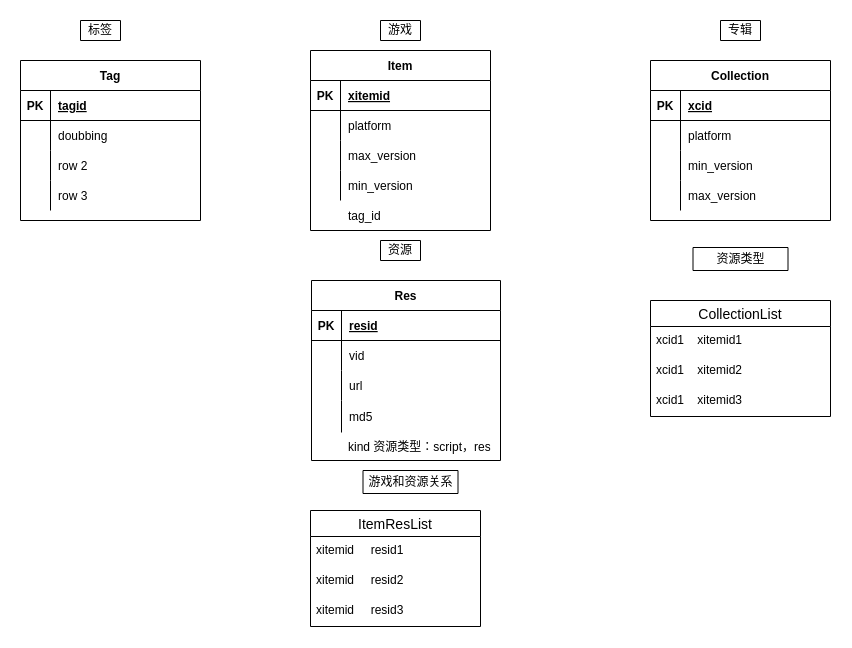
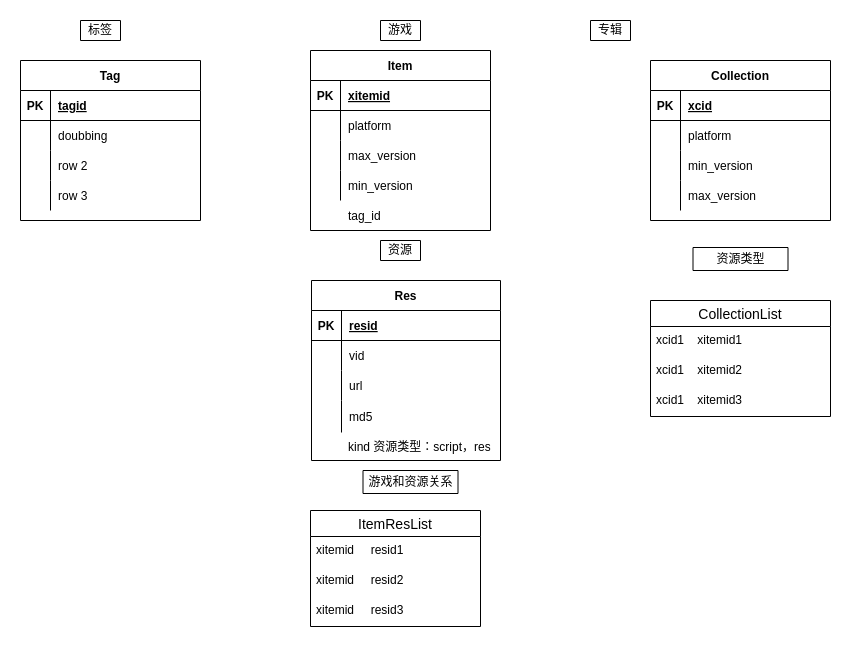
(741, 31) -> (611, 31)
